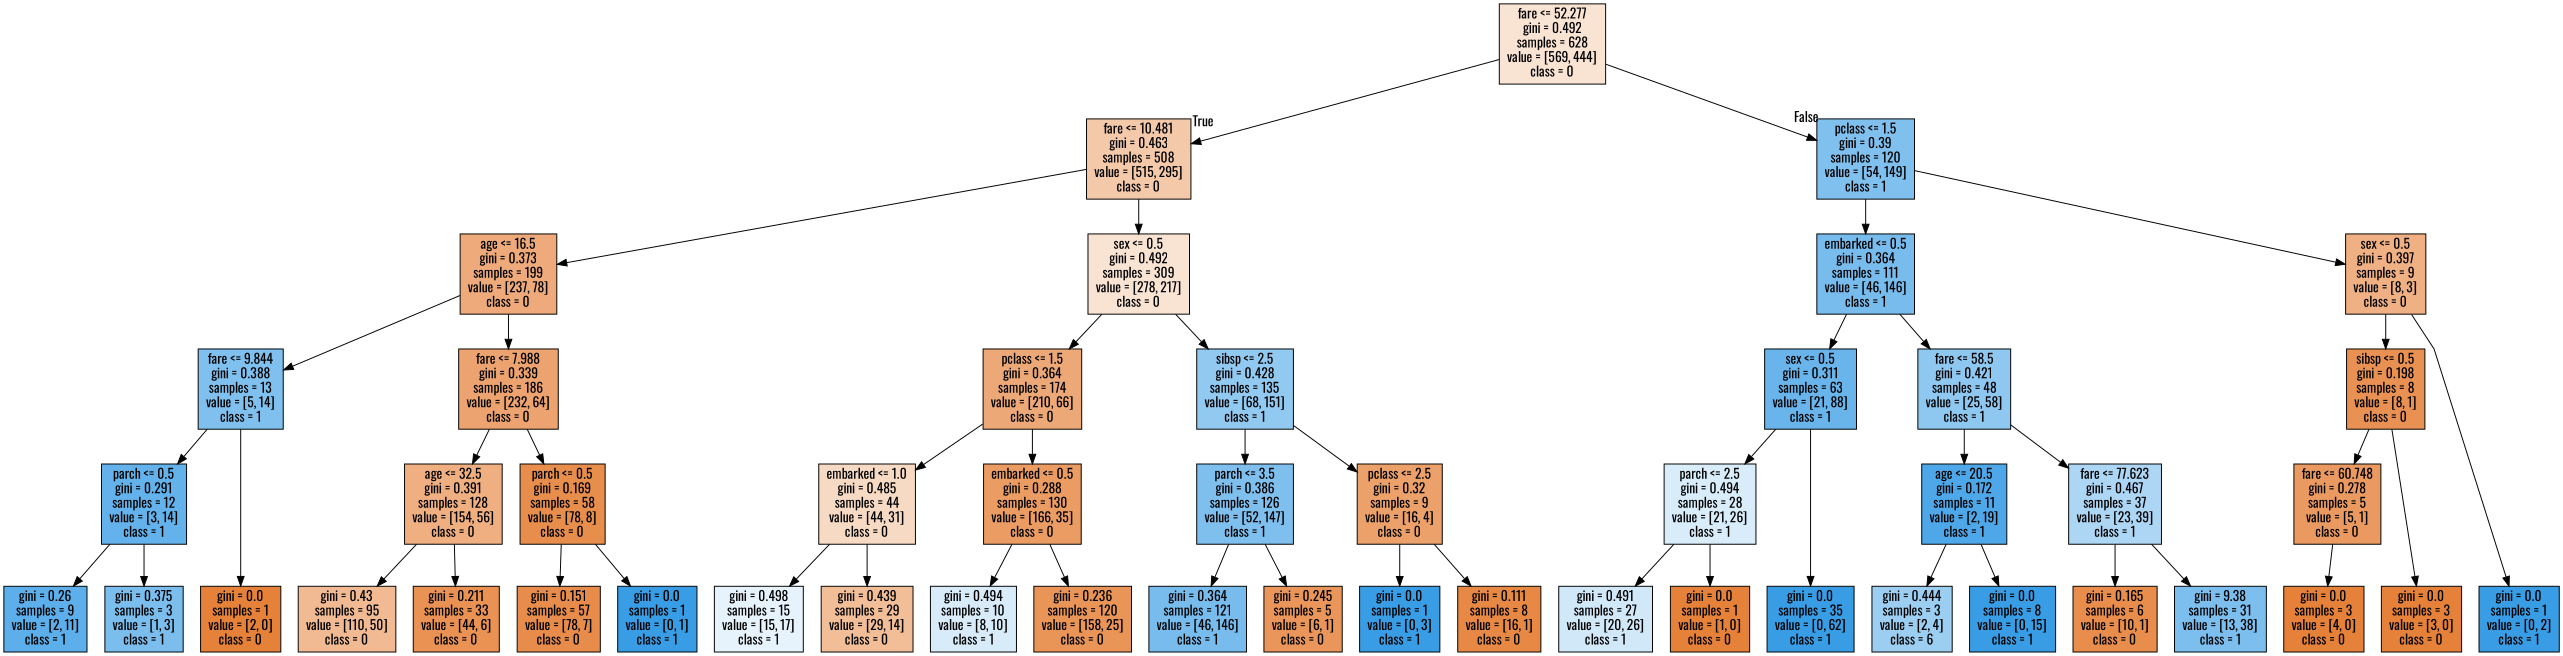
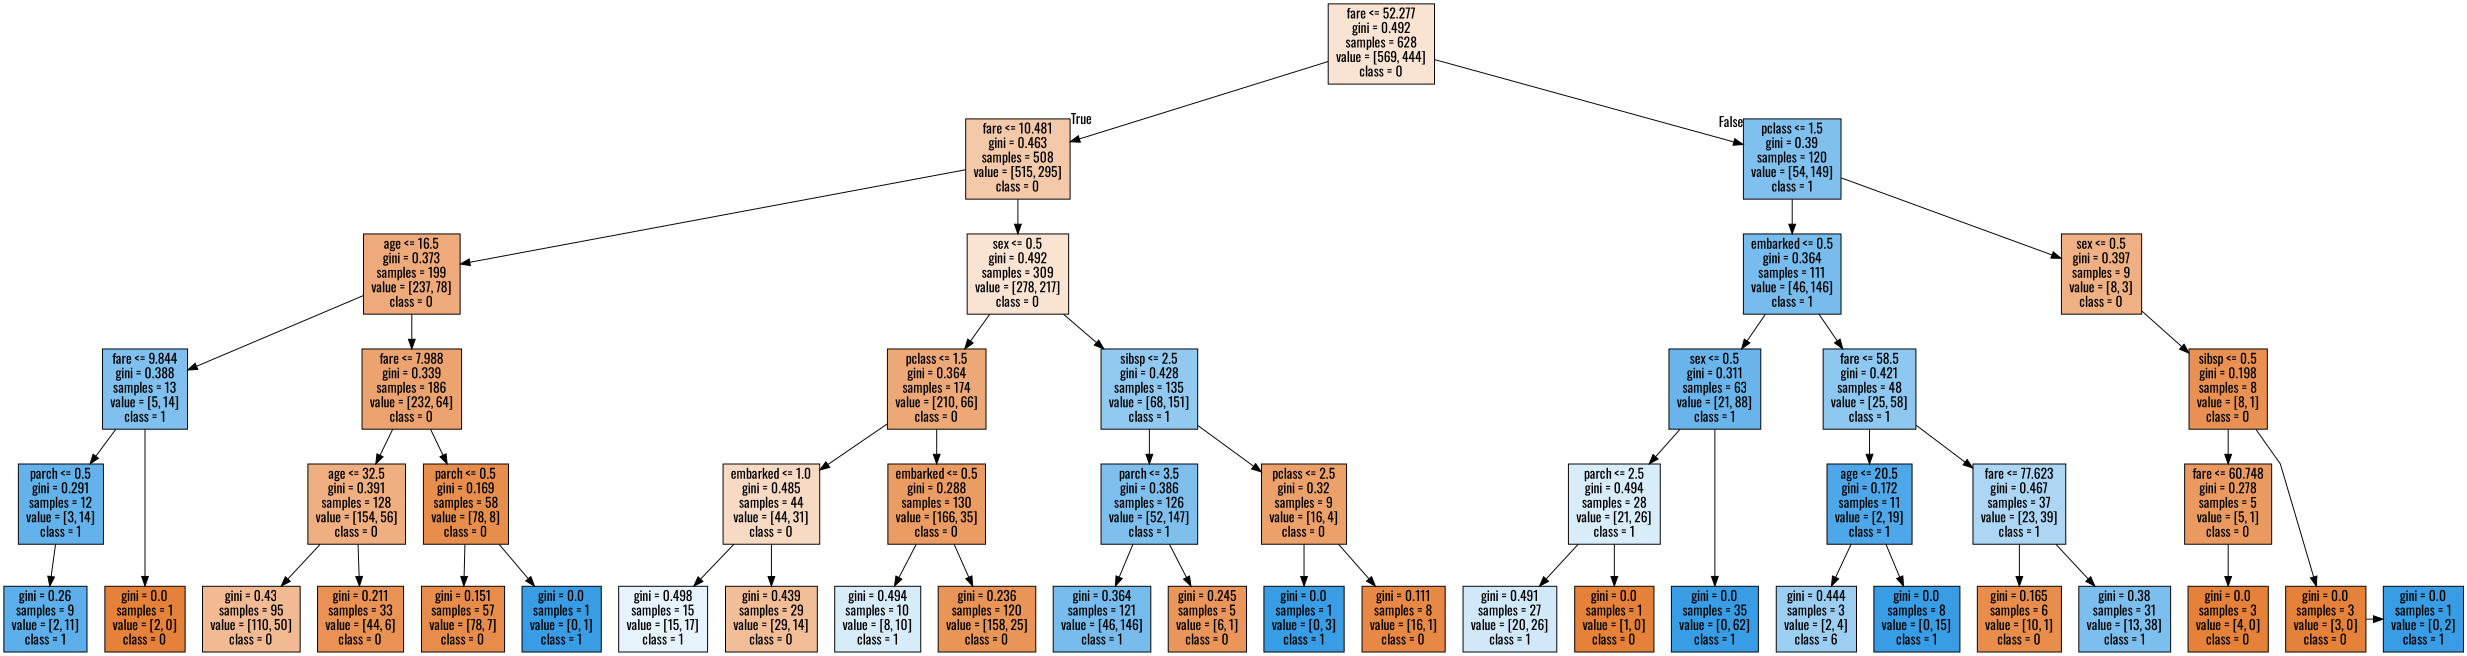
(2464, 443) -> (2370, 619)
(144, 619) -> none
(2220, 619) -> (2125, 619)
